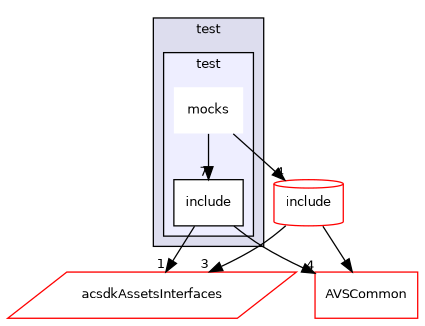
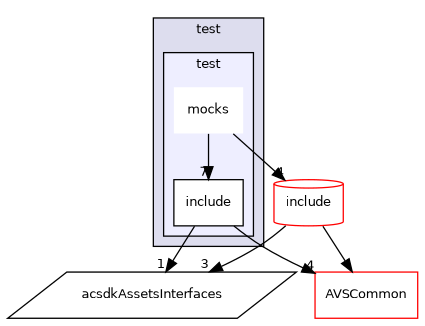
(152, 295) -> (152, 295)
